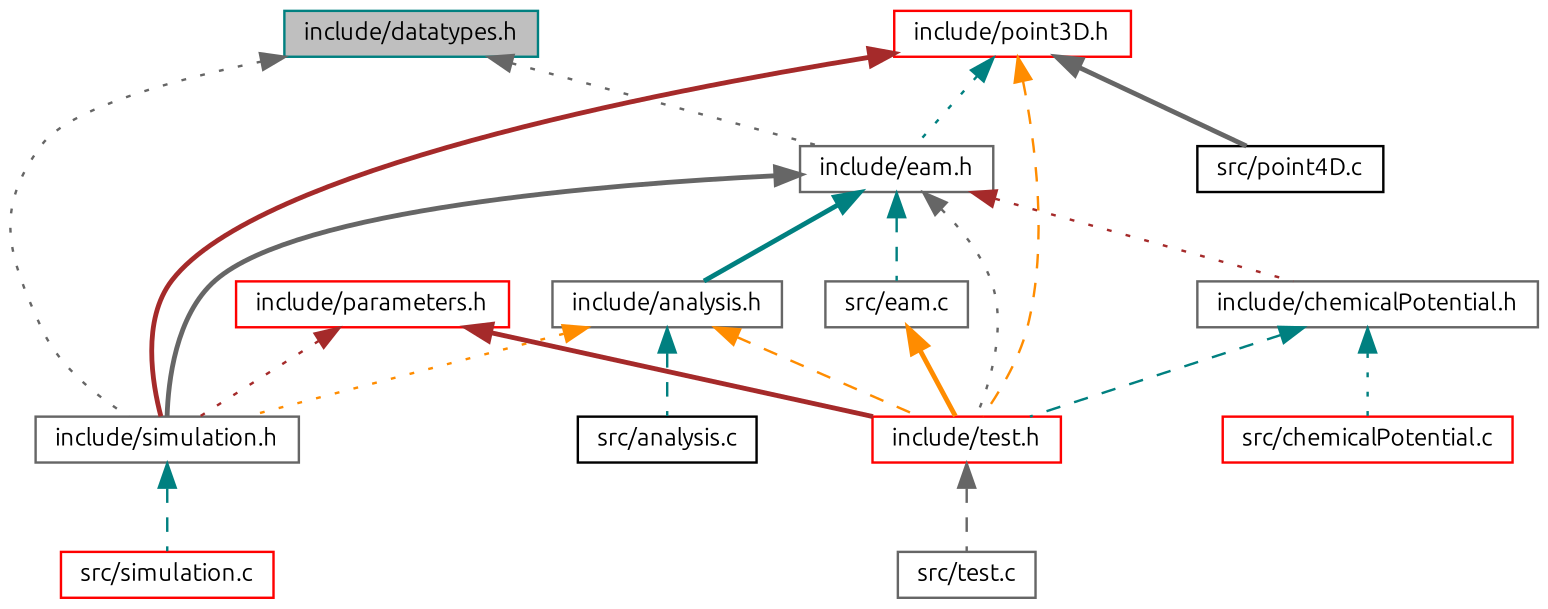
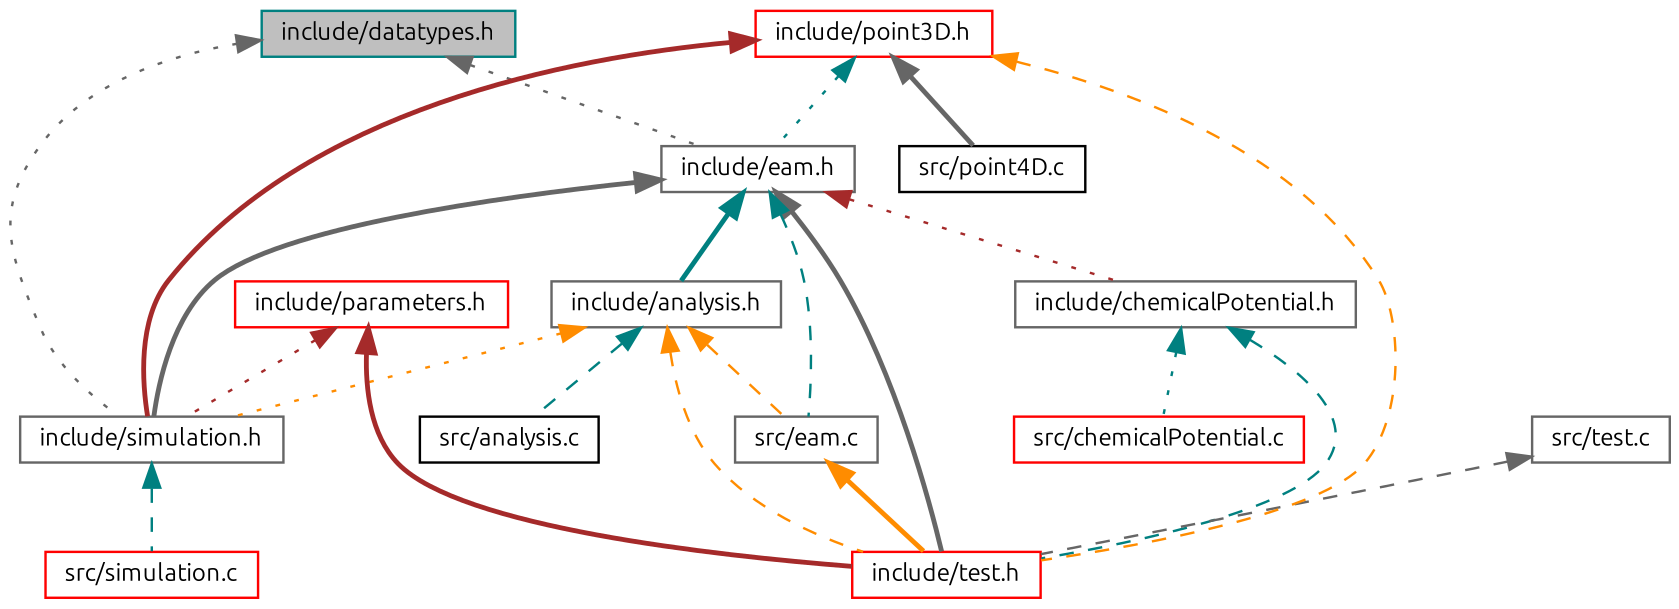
(997, 306) -> (885, 373)
none -> (745, 380)
(967, 520) -> (1356, 492)
